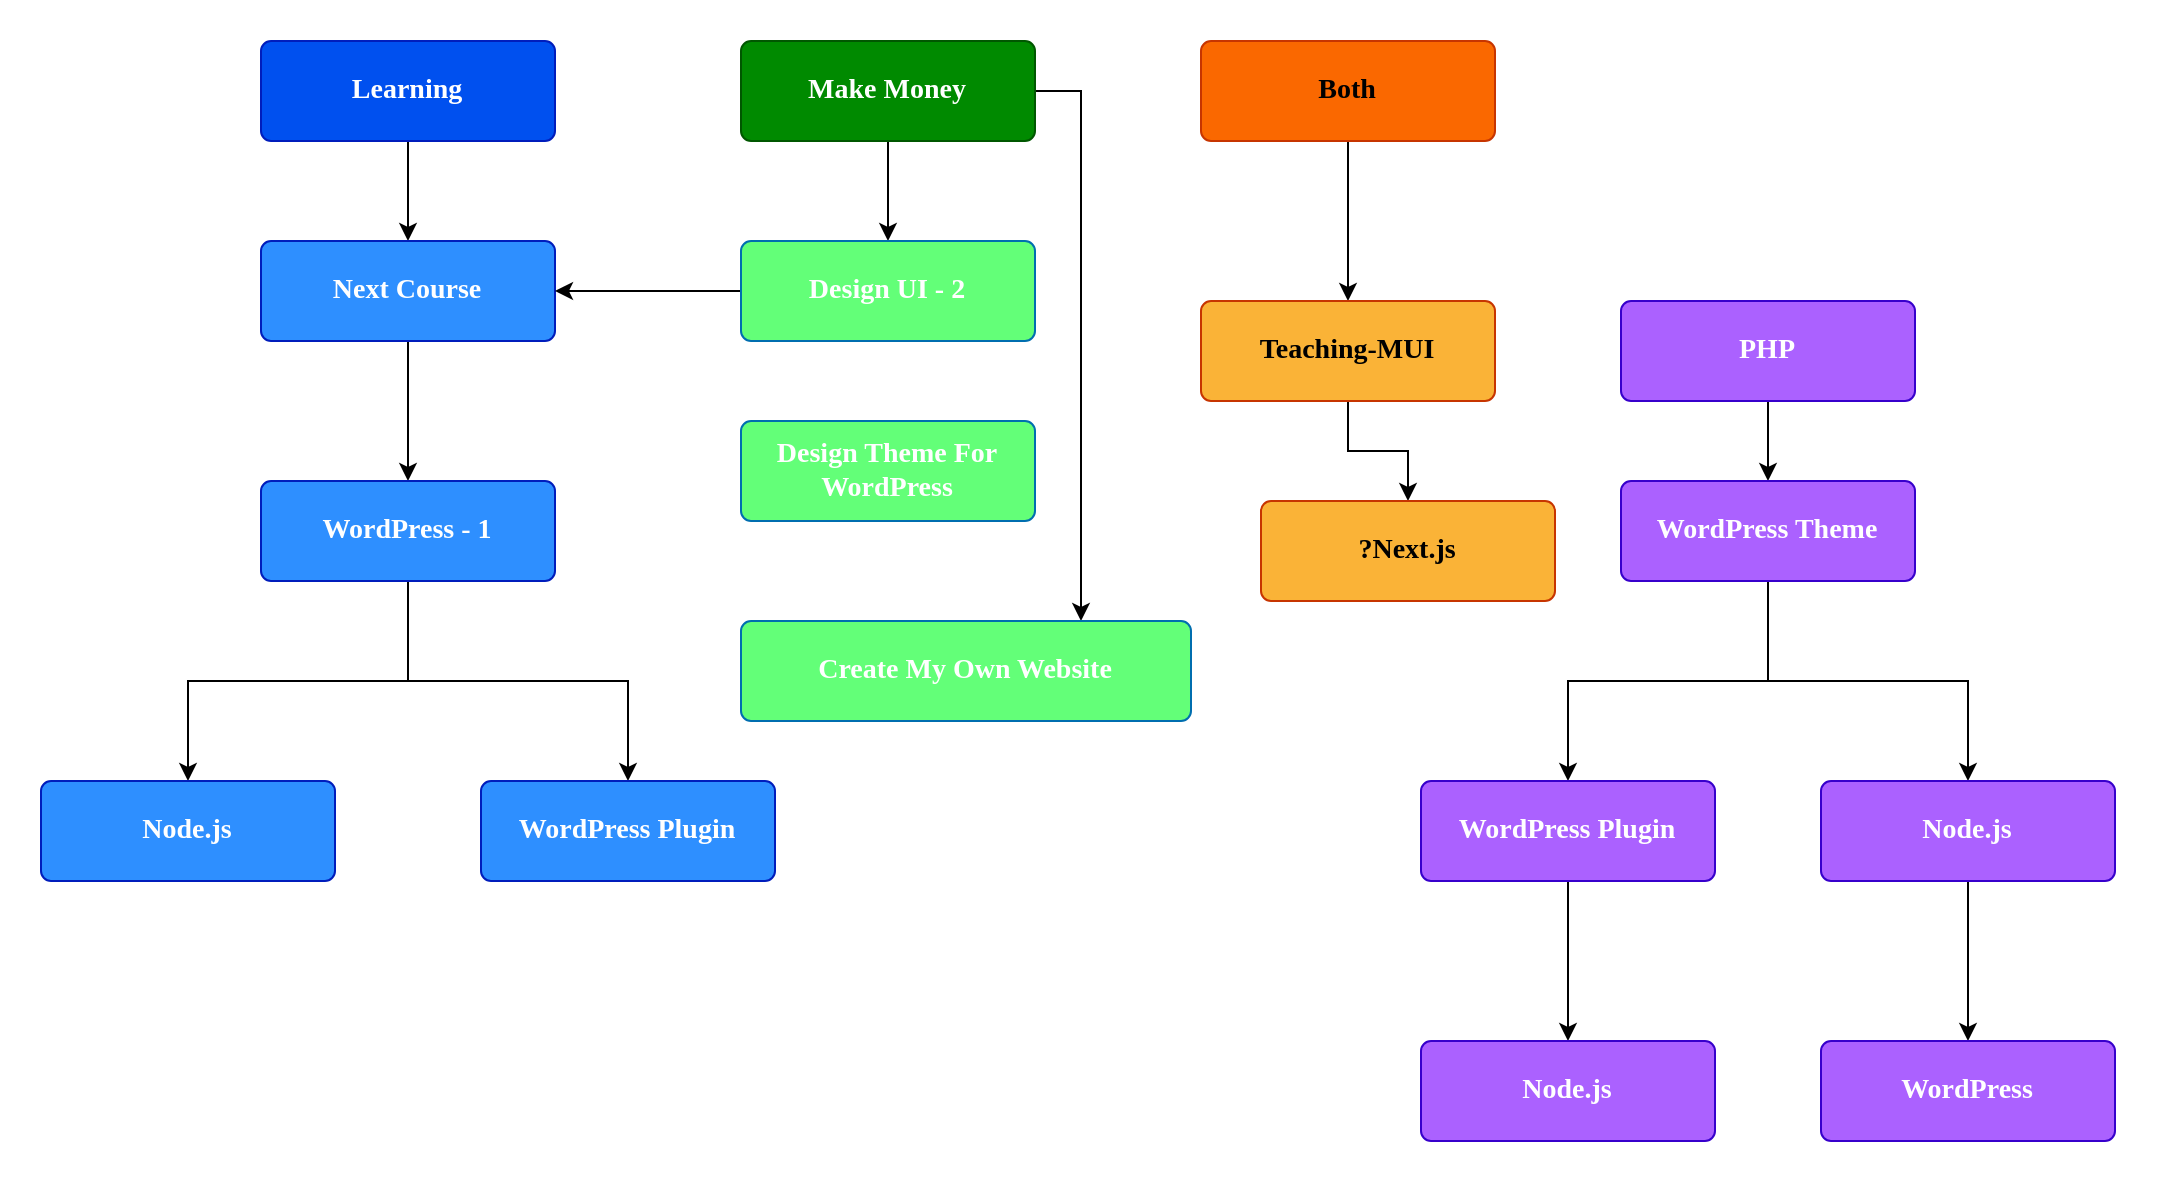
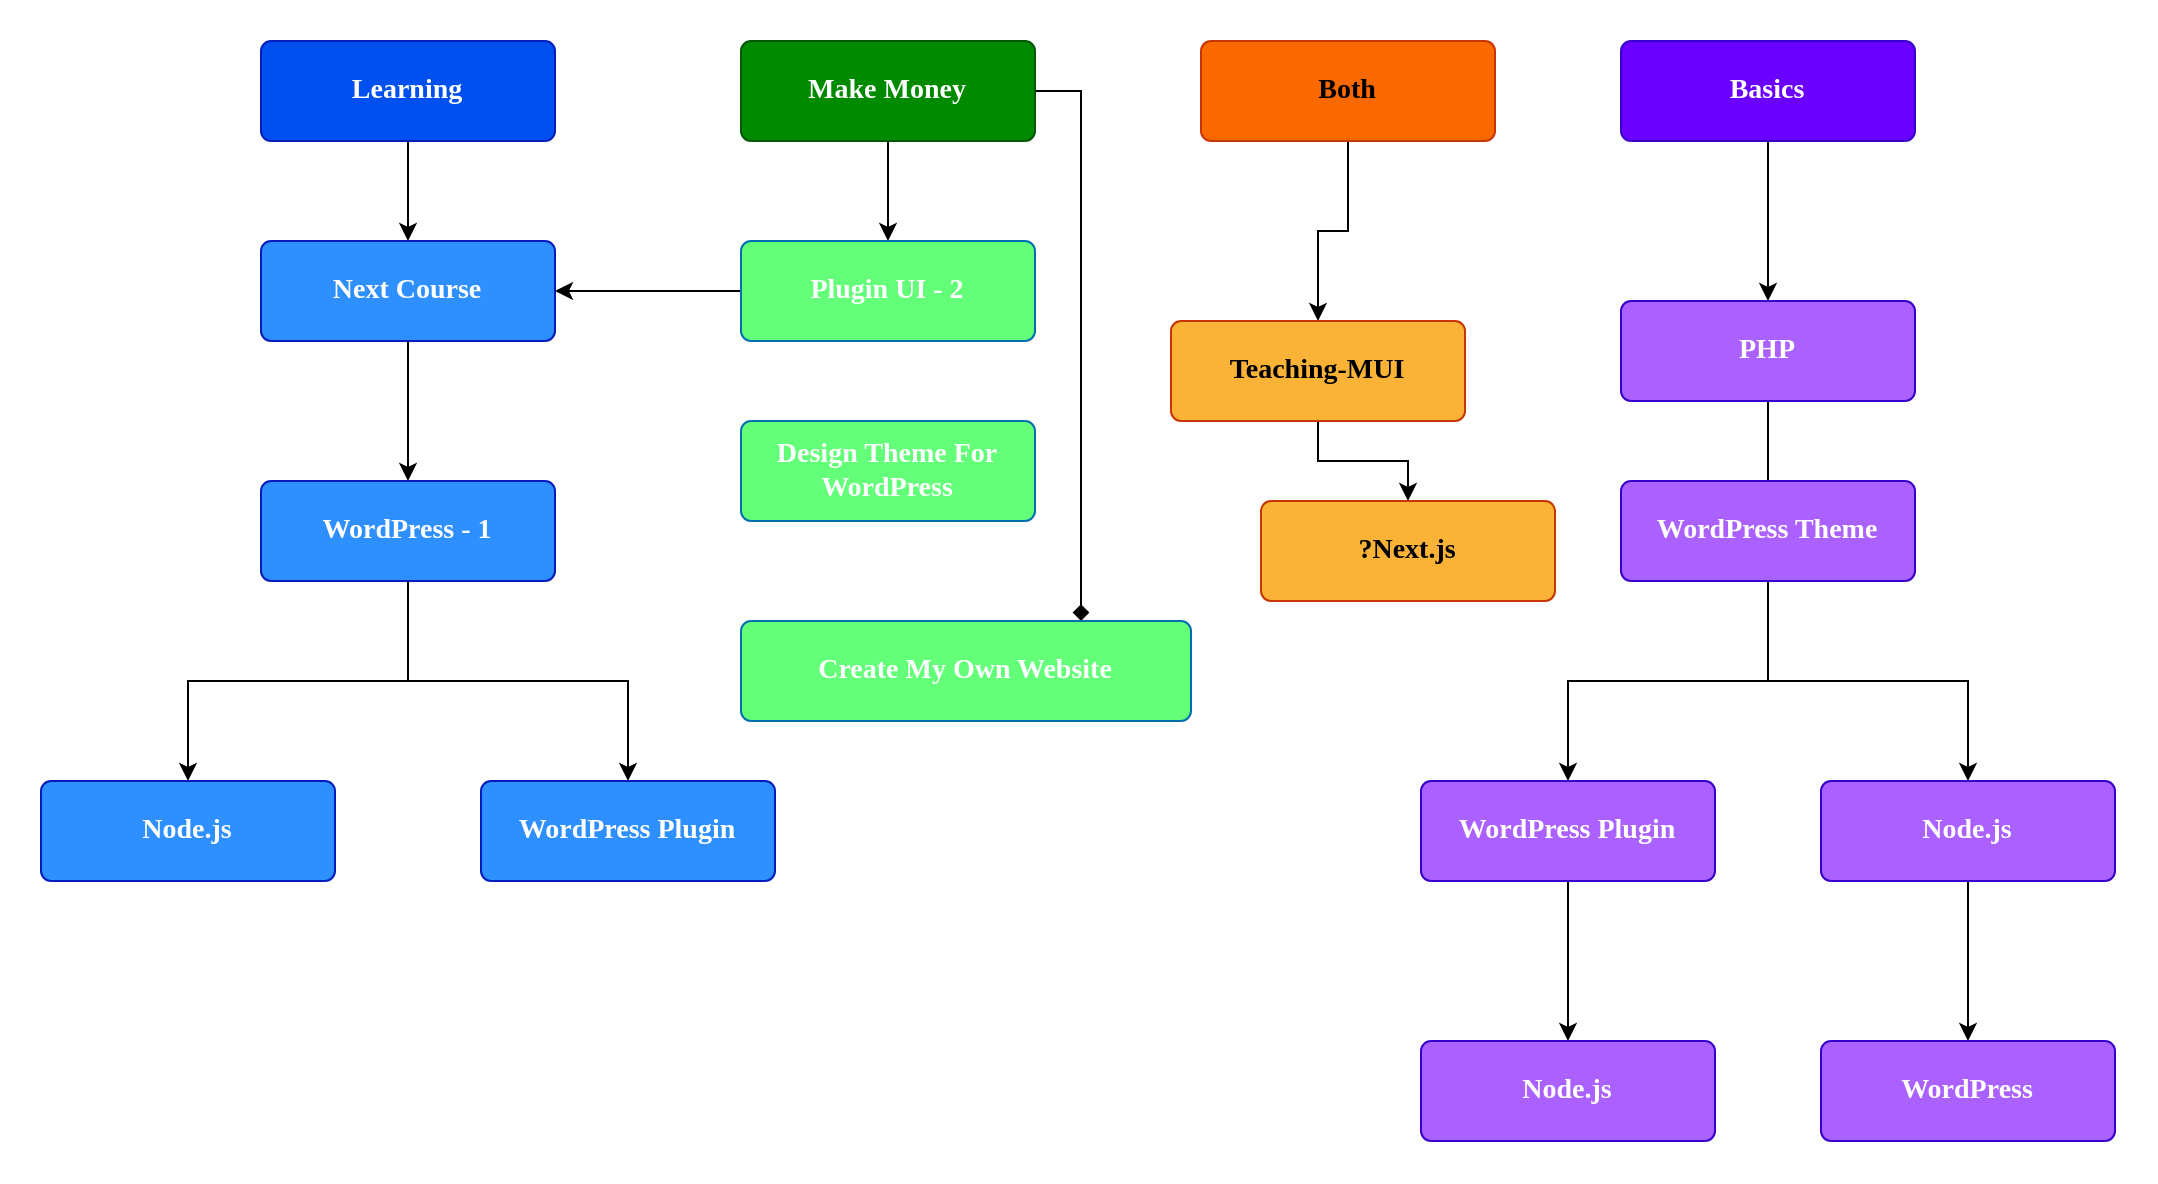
none -> (1768, 91)
none -> (1768, 214)
(888, 291) -> (888, 291)
(1348, 351) -> (1318, 371)
(1768, 466) -> (1768, 471)
(1081, 606) -> (1081, 605)
